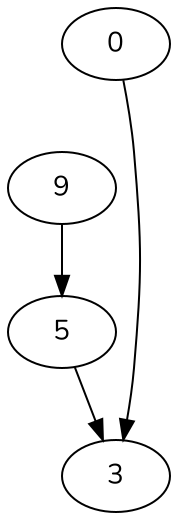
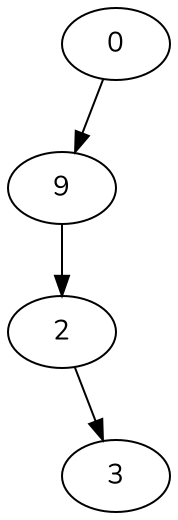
(140, 250) -> (93, 106)
(62, 332) -> (62, 332)
